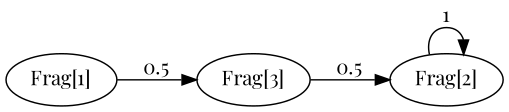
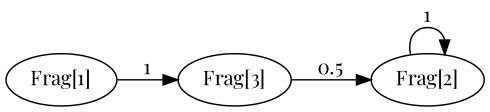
(157, 69) -> (148, 69)
